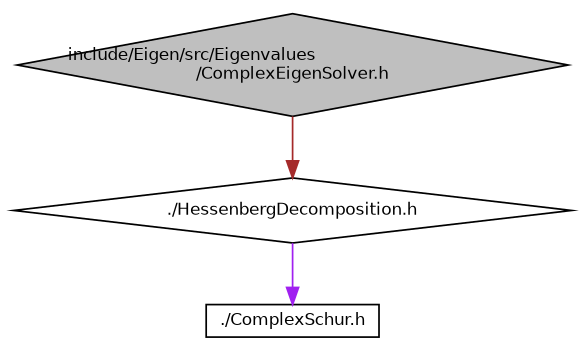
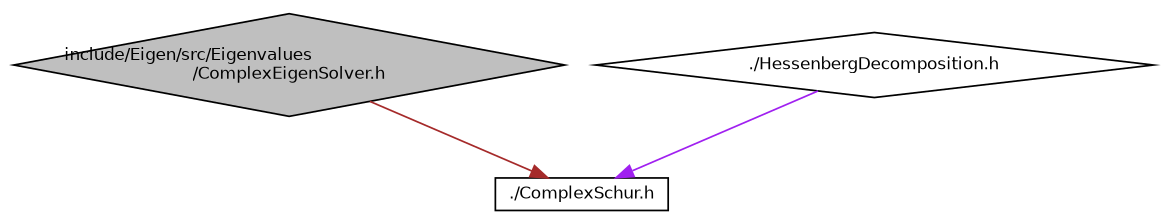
(293, 139) -> (451, 136)
